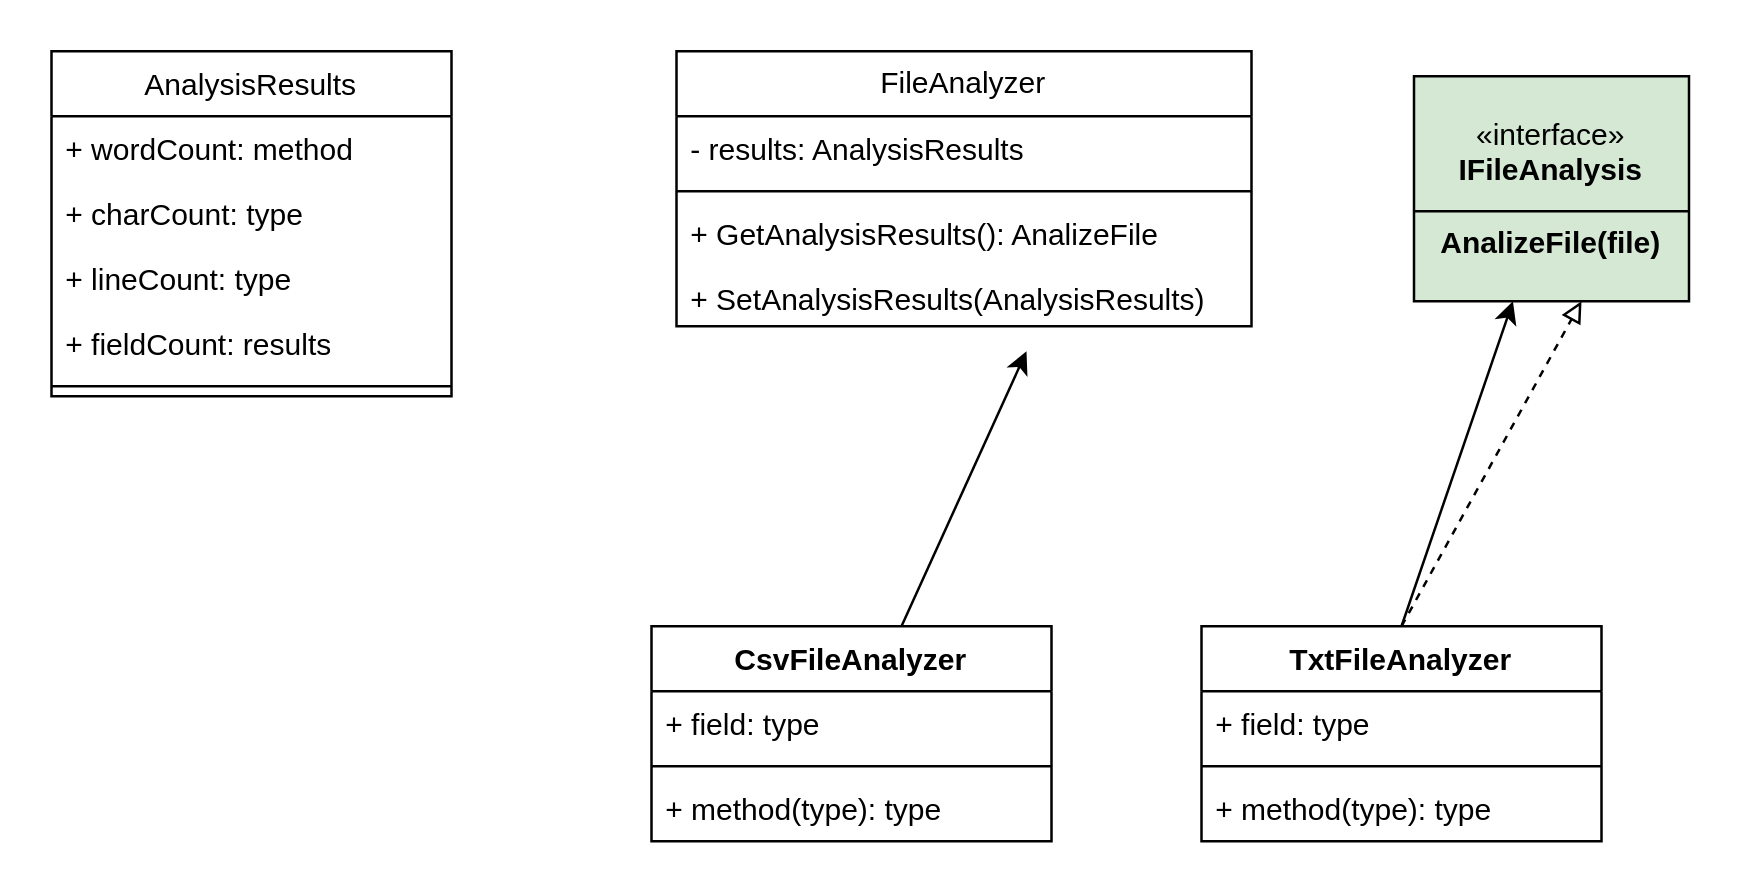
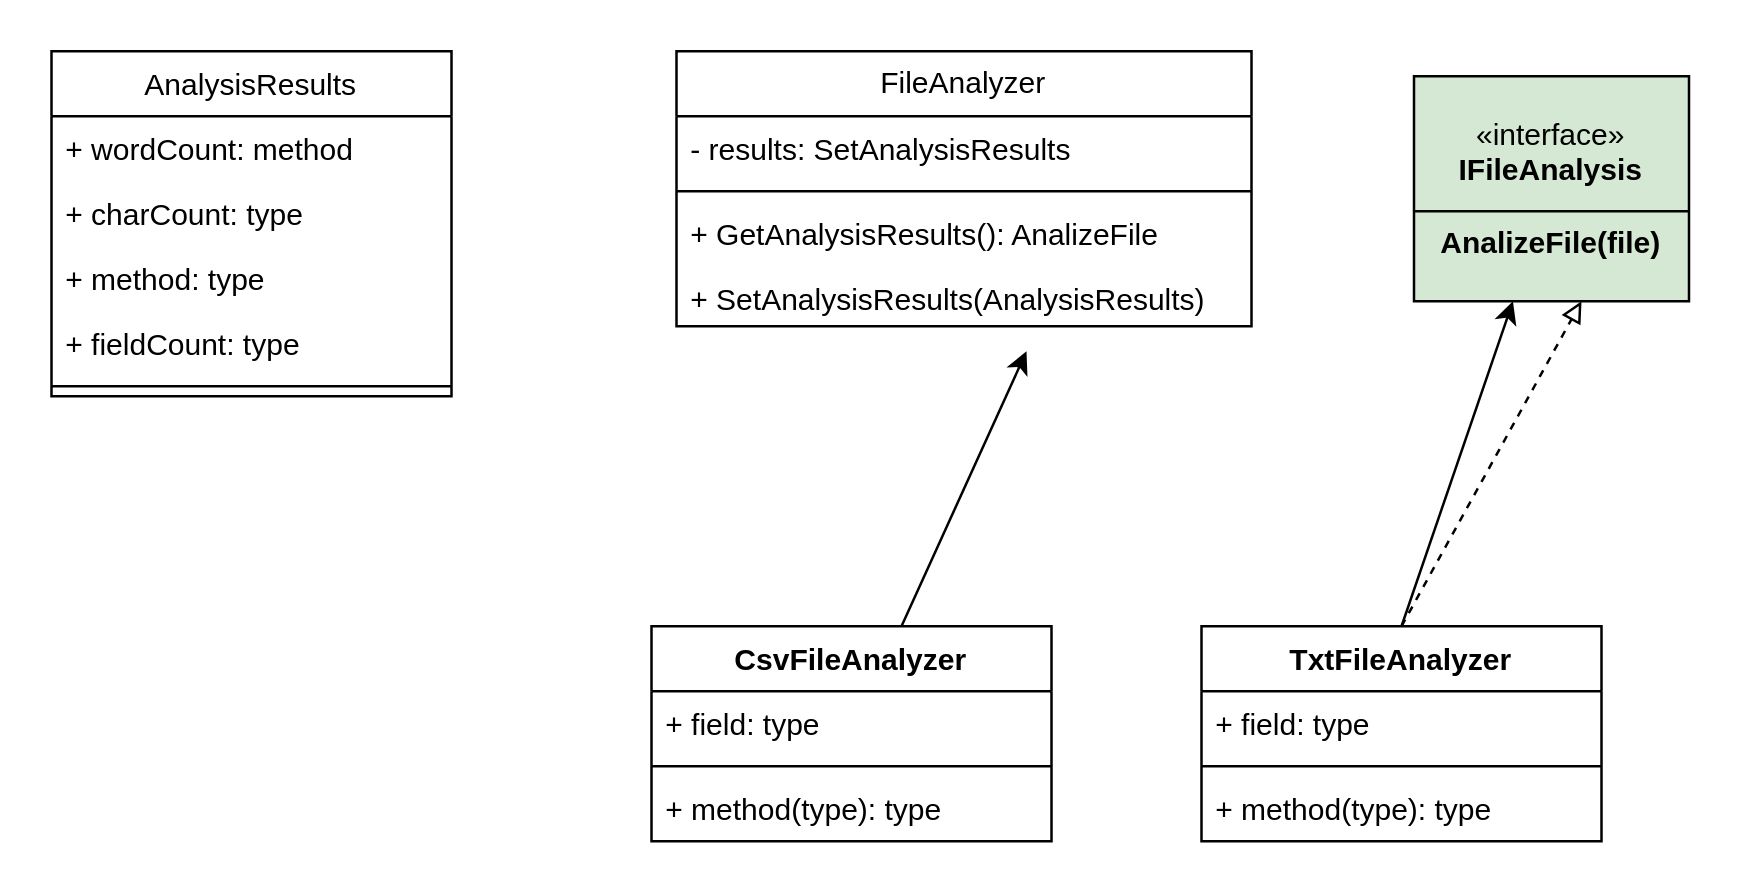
(882, 152) -> (908, 152)
(190, 282) -> (172, 282)
(219, 347) -> (198, 347)
